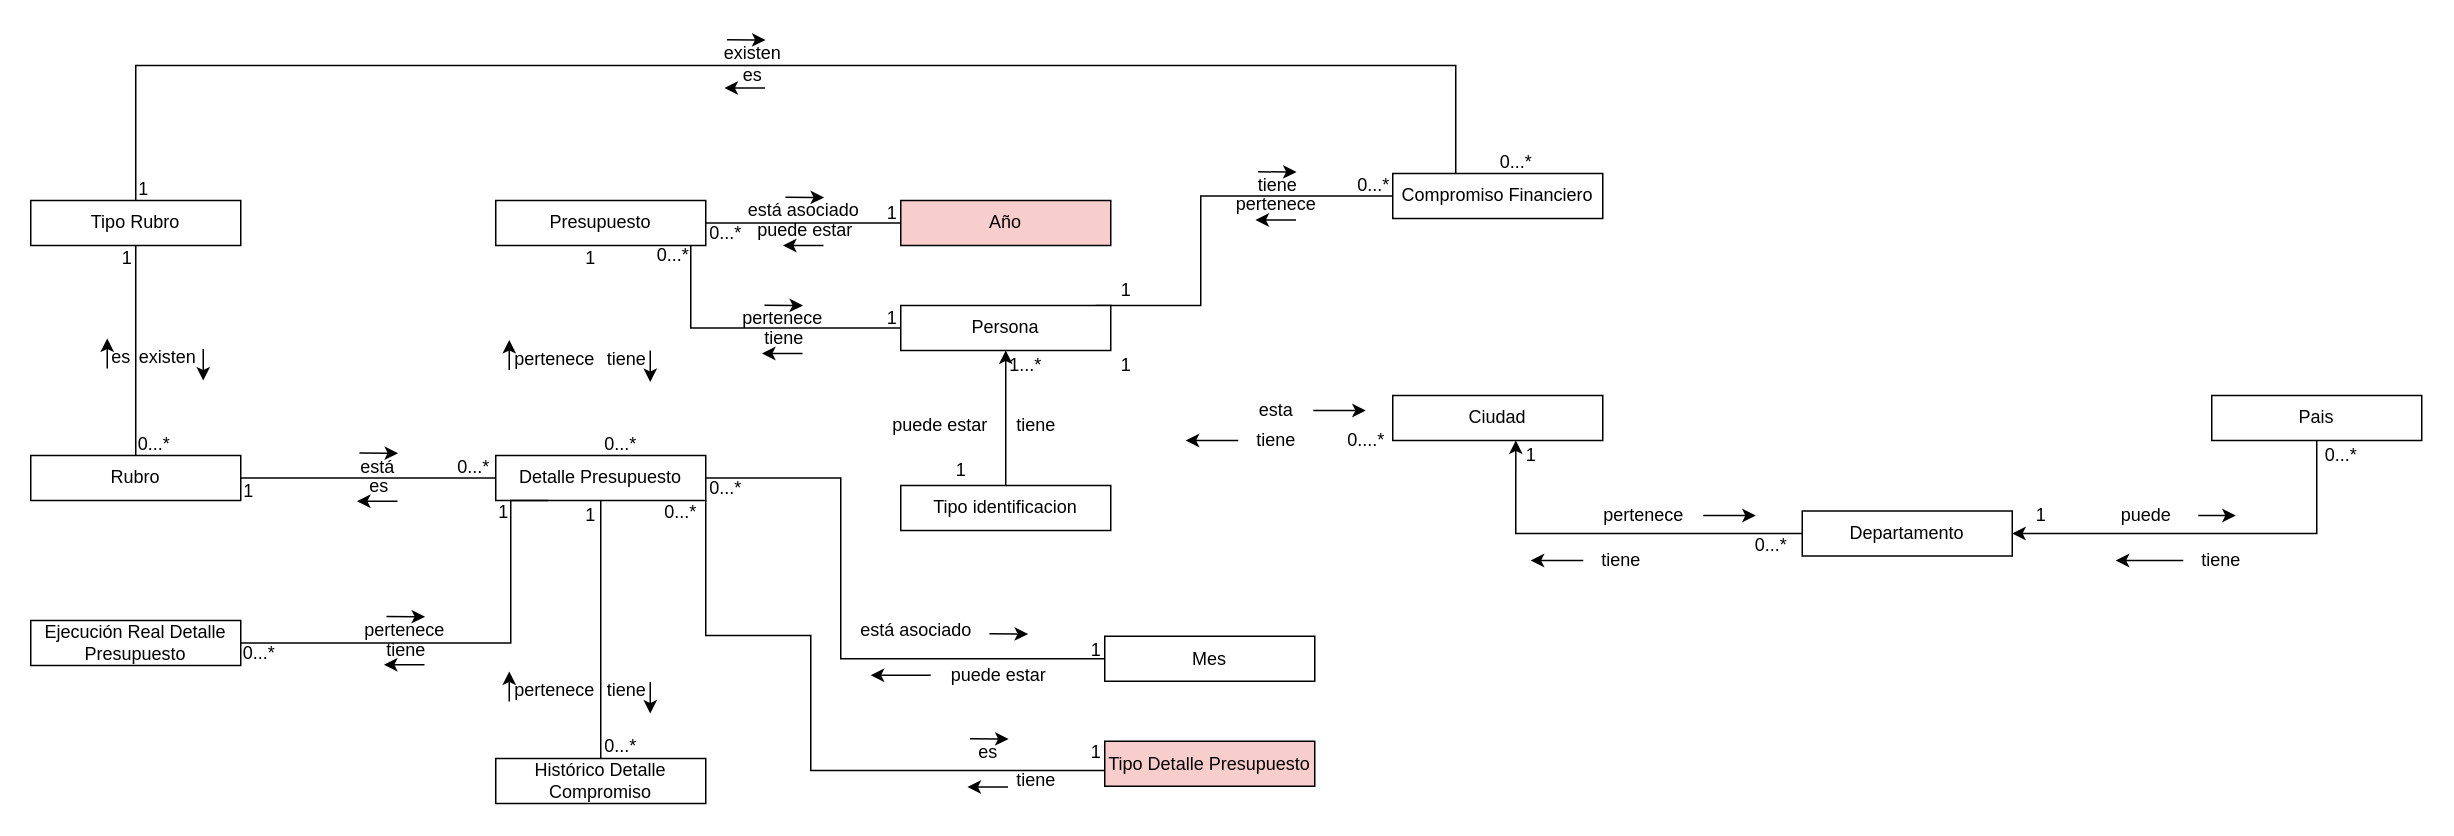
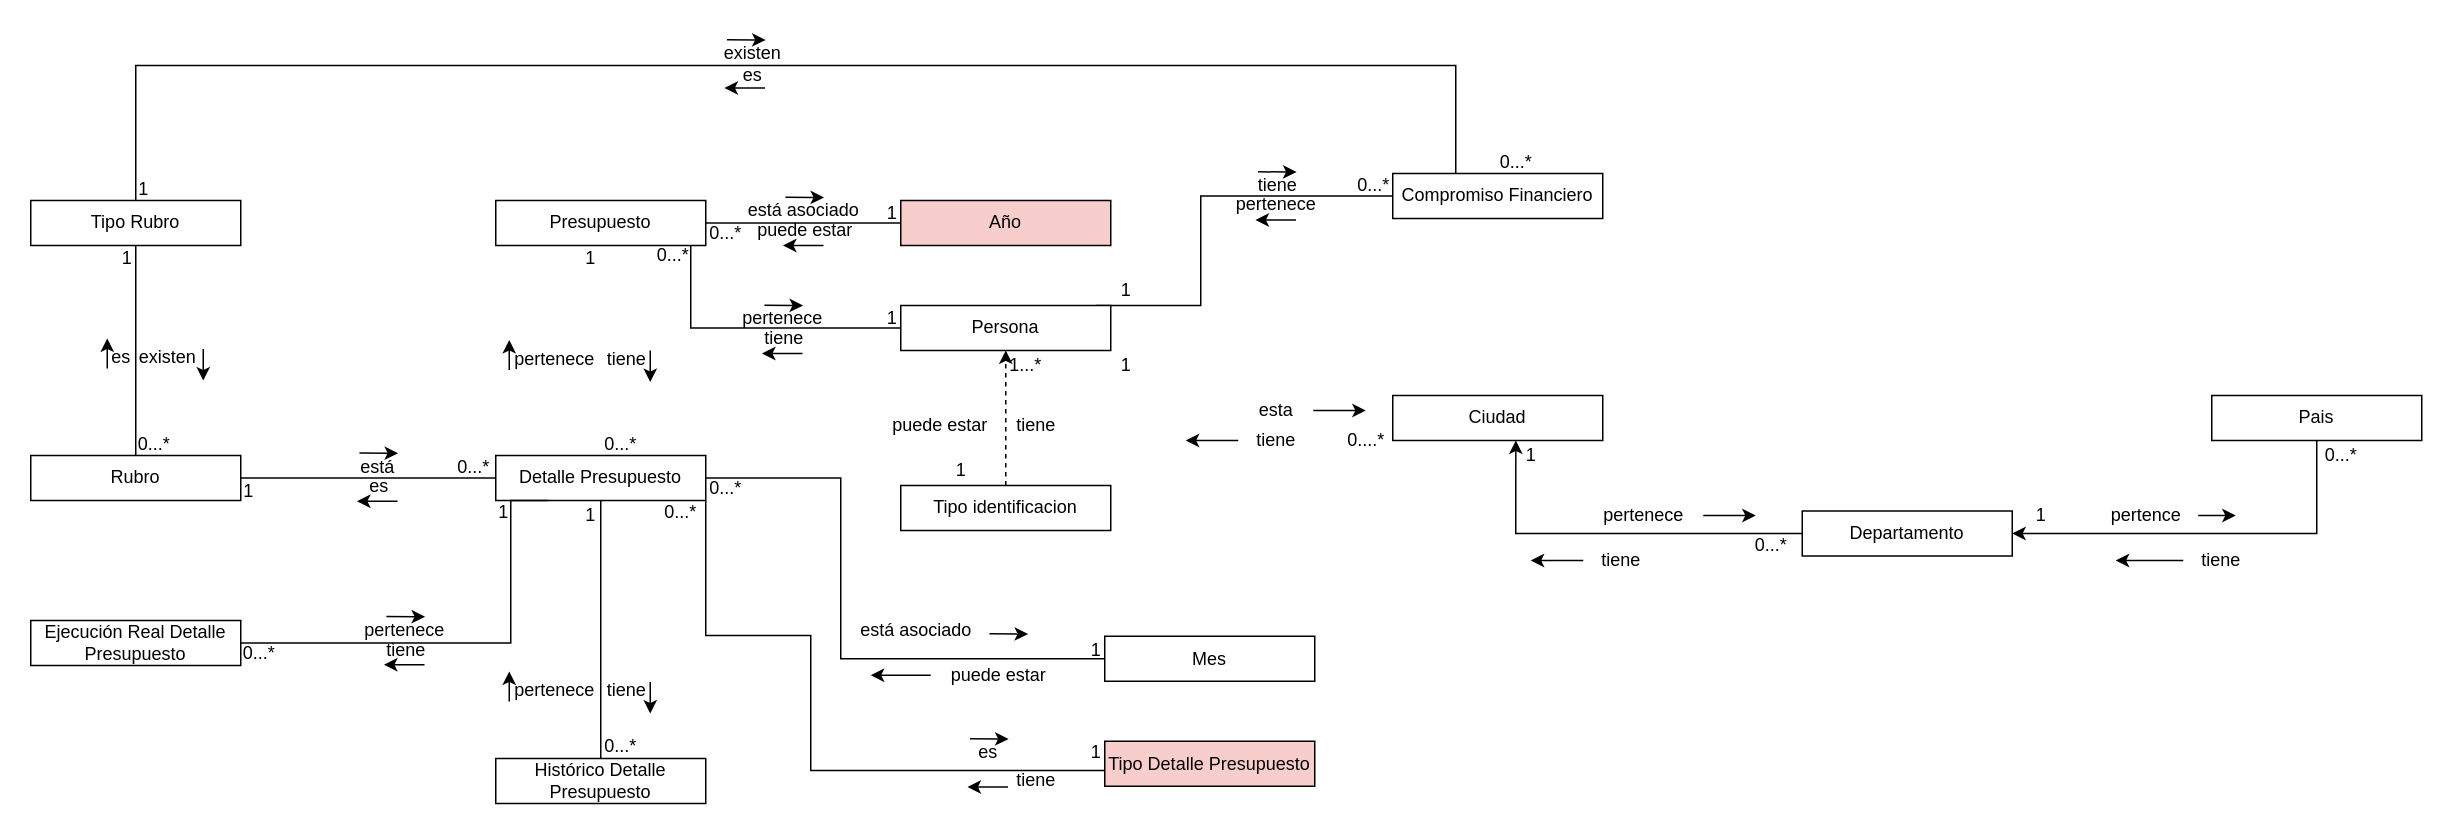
(1006, 421) -> (1006, 421)
(2147, 515) -> (2147, 515)
(601, 781) -> (601, 781)
